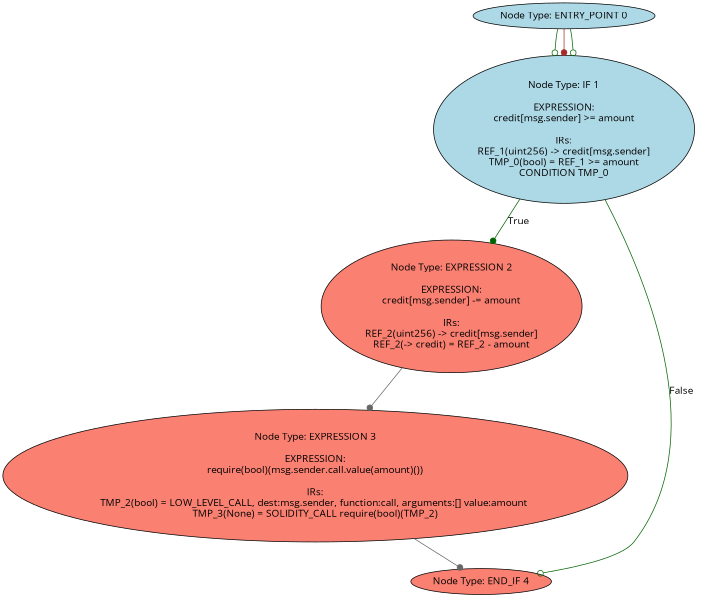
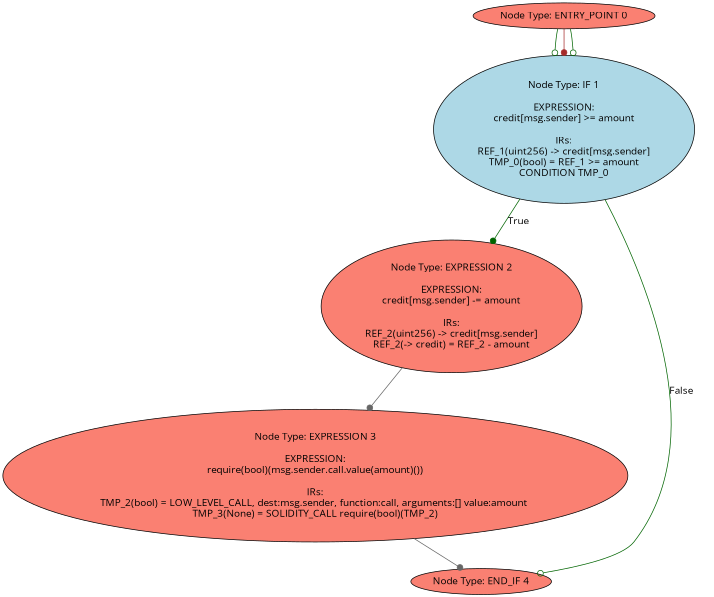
(564, 16) -> (564, 16)
